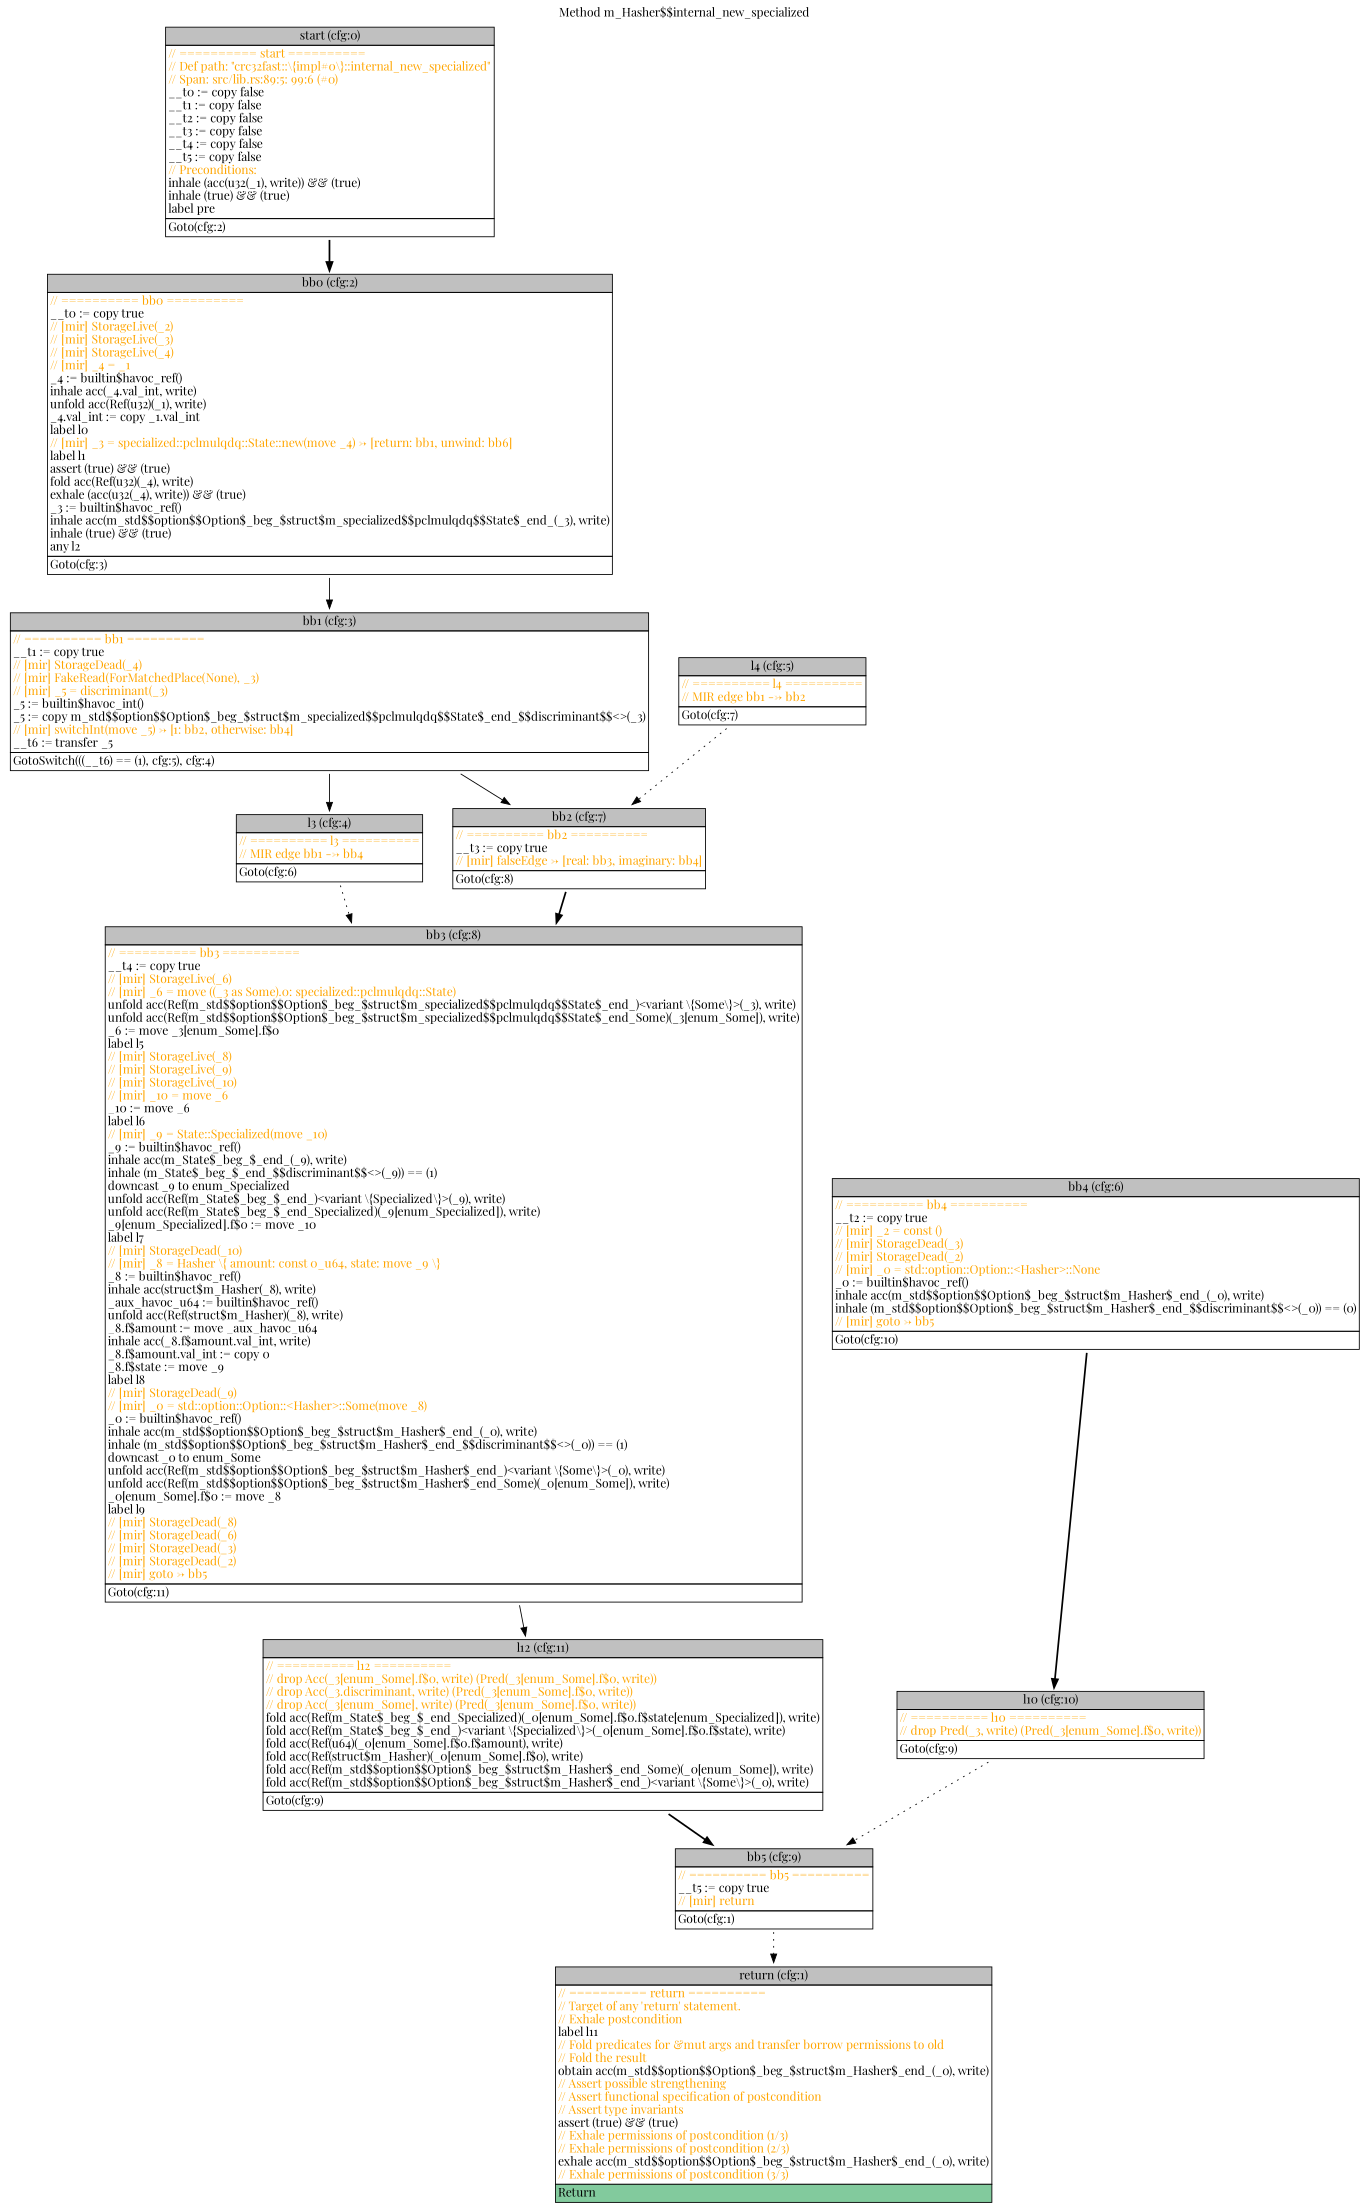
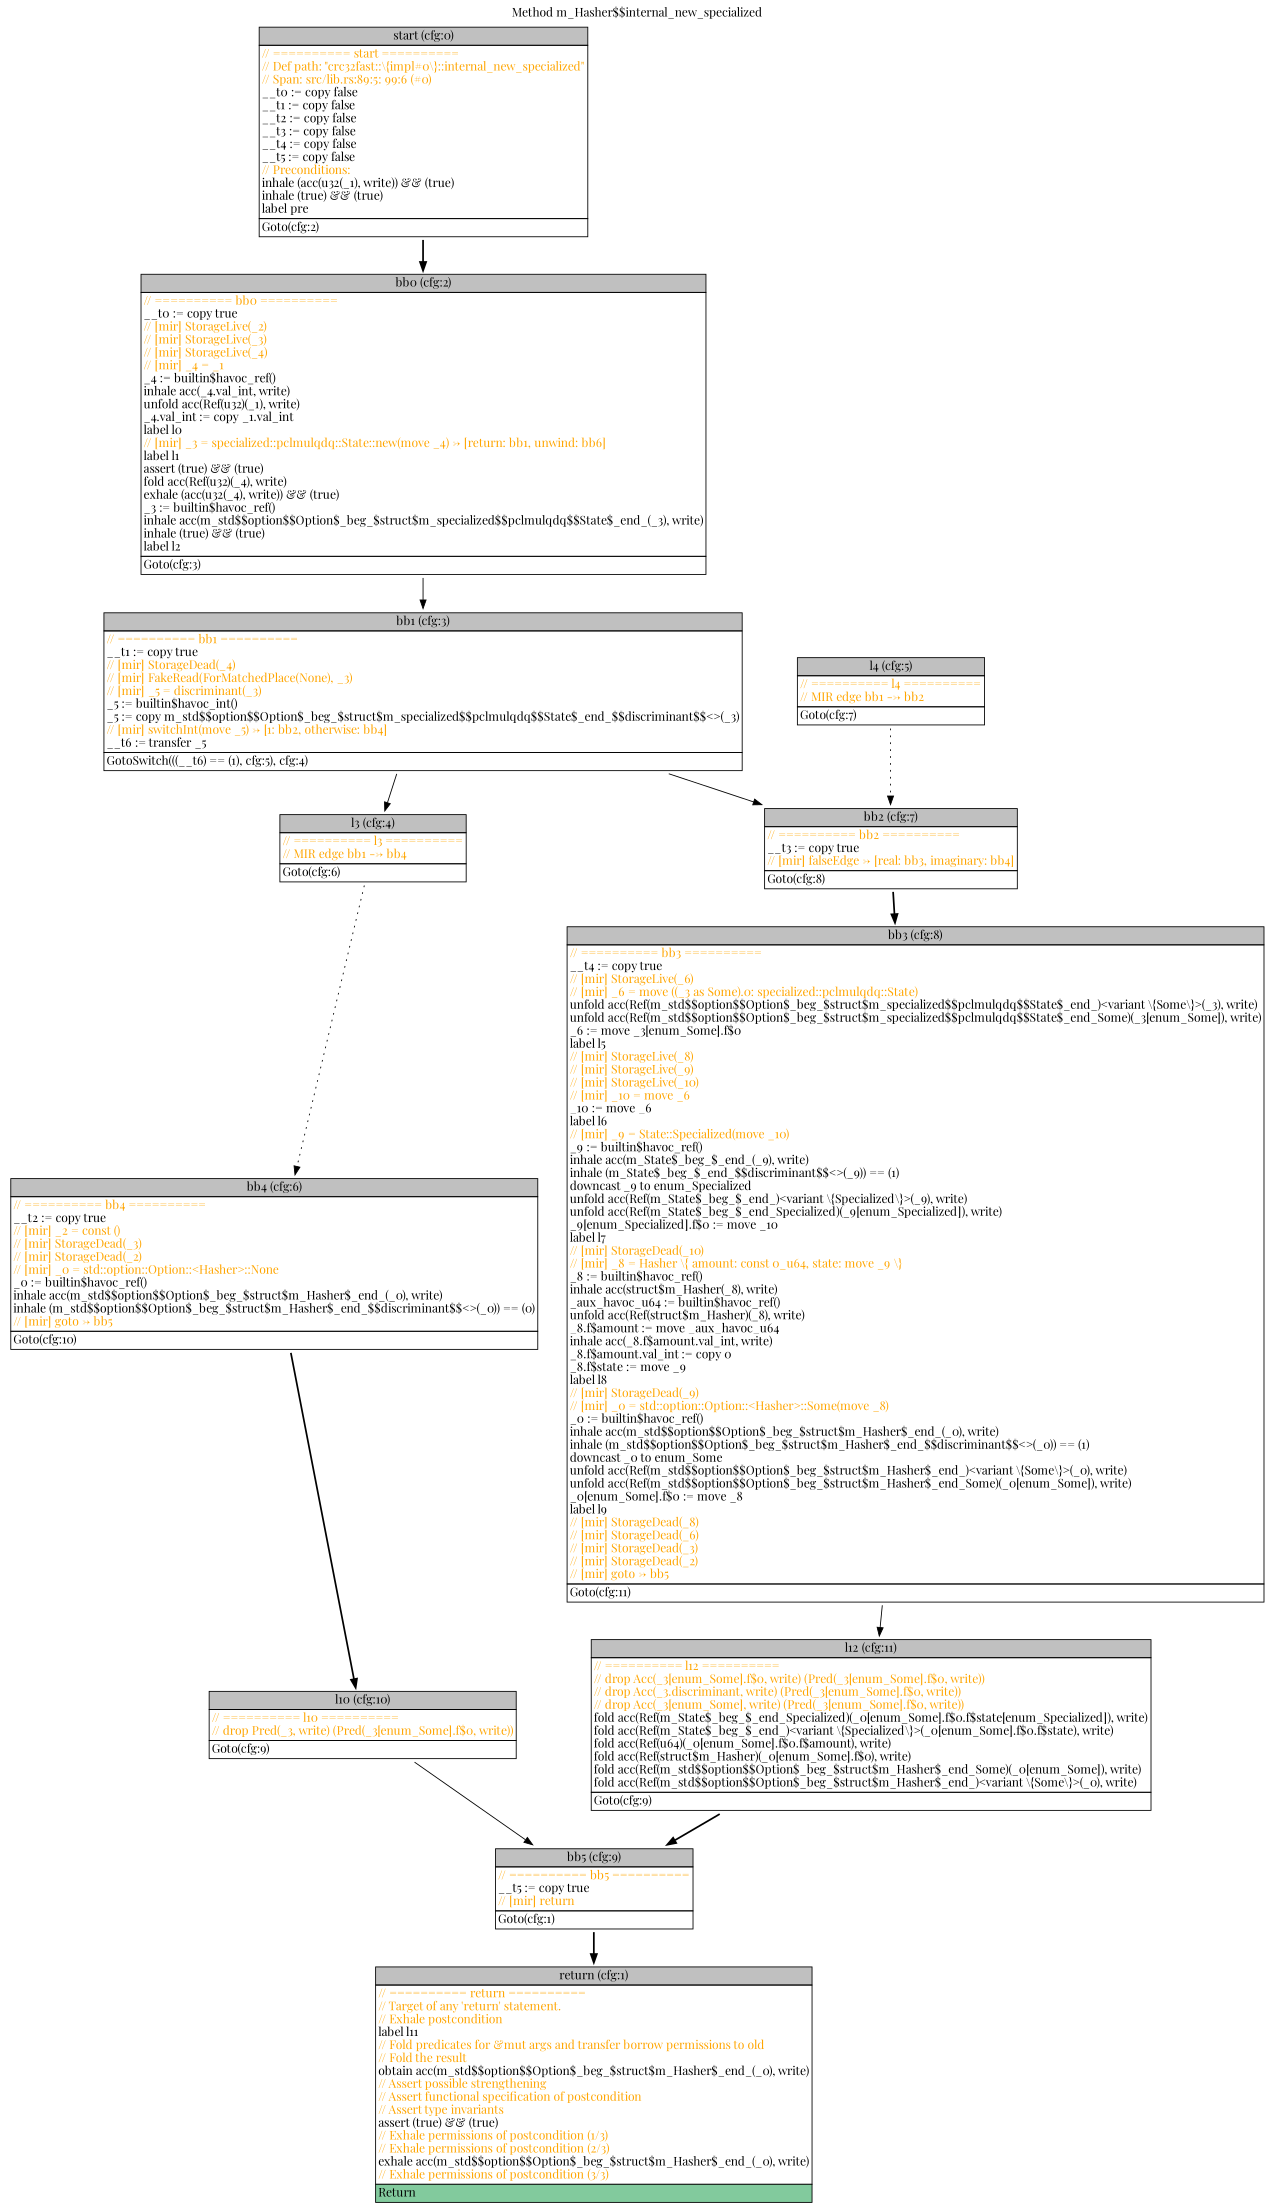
(66, 547) -> (162, 547)
(345, 900) -> (331, 1026)
(921, 1801) -> (470, 1801)
(774, 1943) -> (594, 1943)
